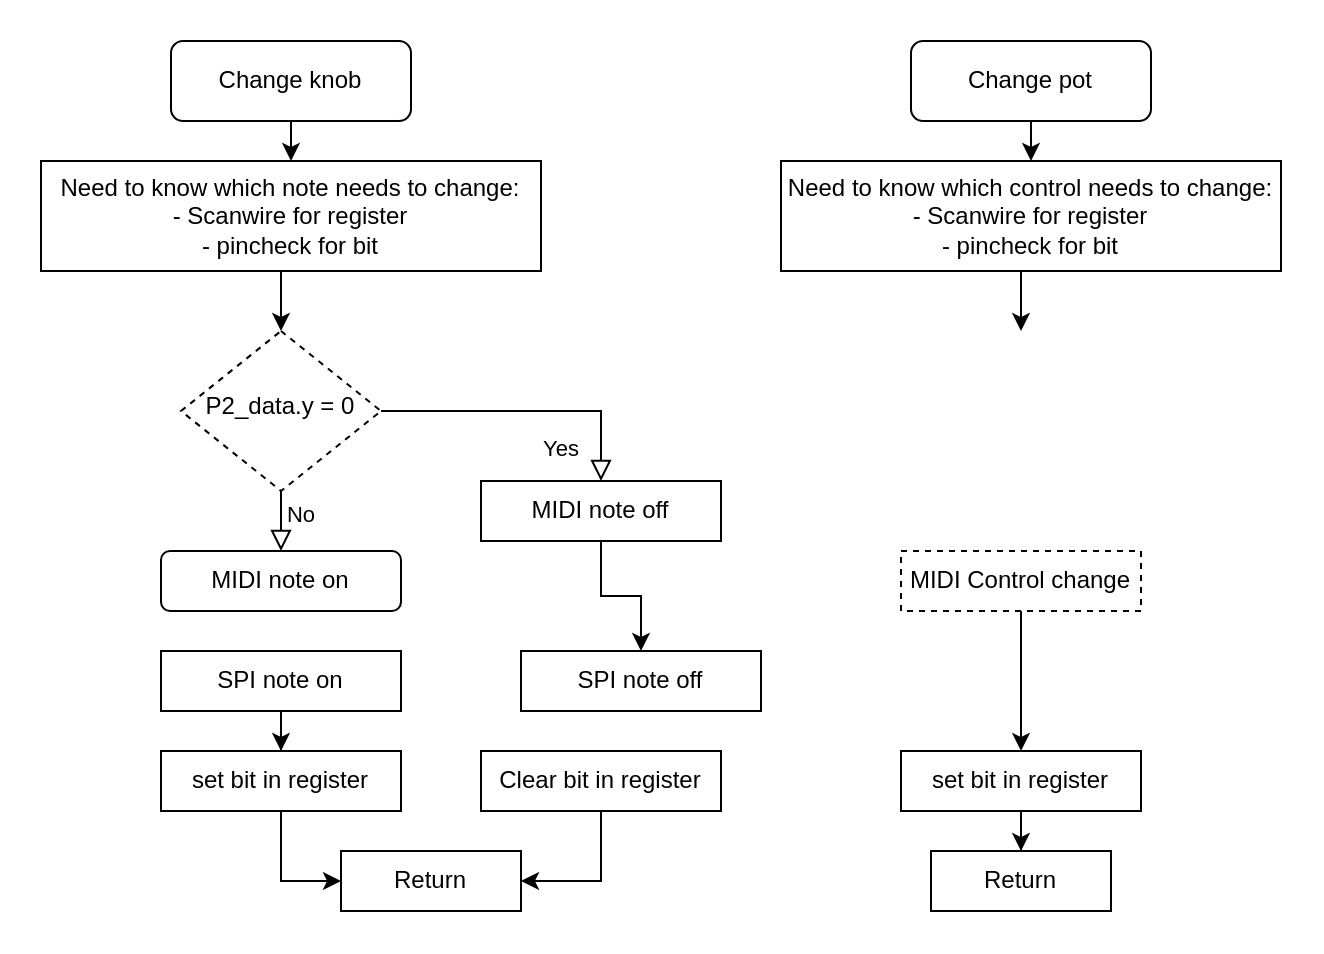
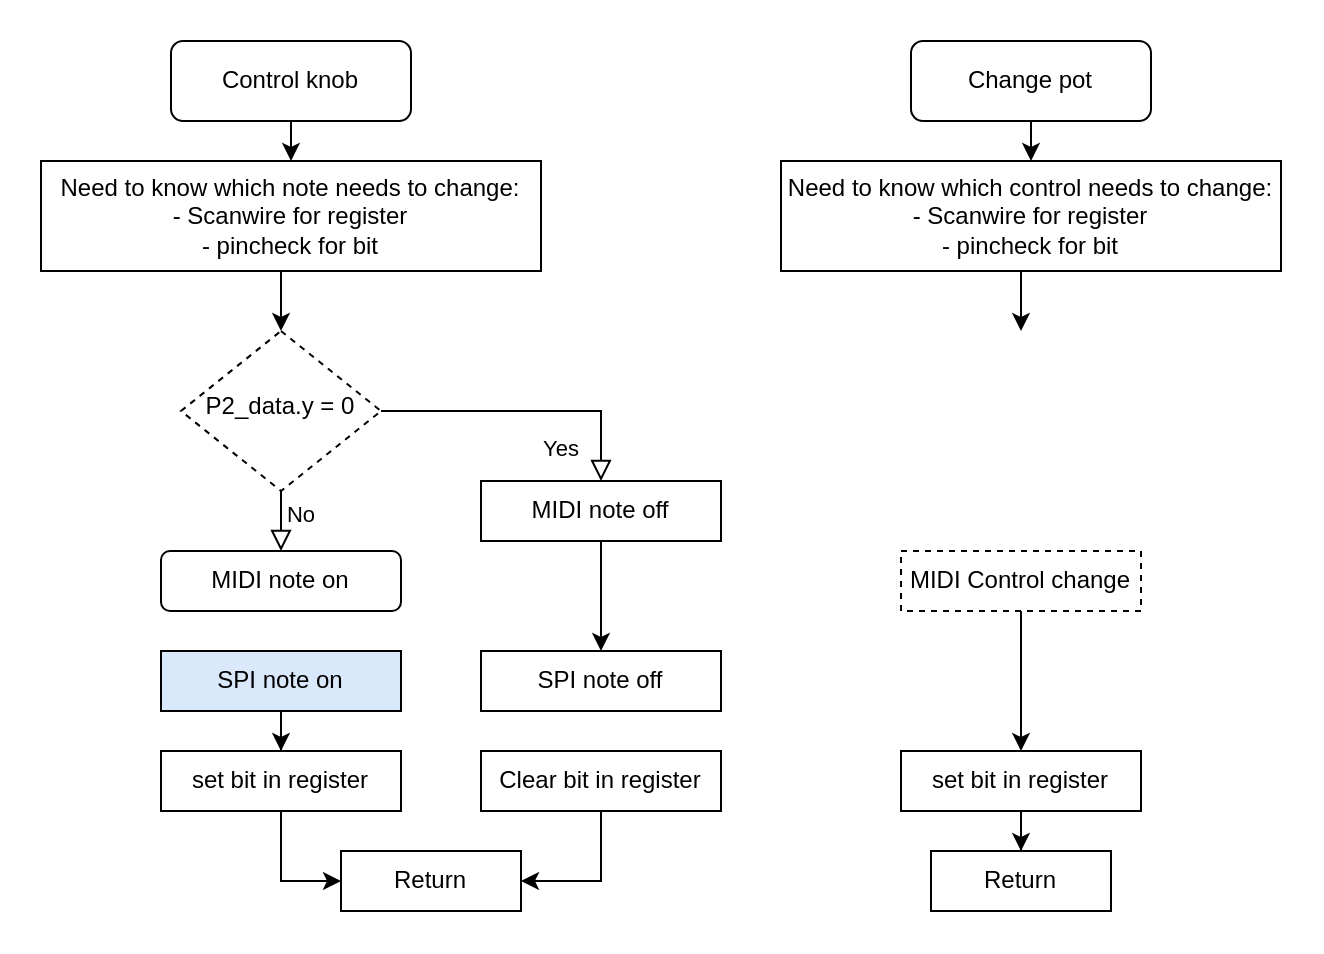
(291, 81) -> (291, 81)
(281, 681) -> (281, 681)
(641, 681) -> (601, 681)
